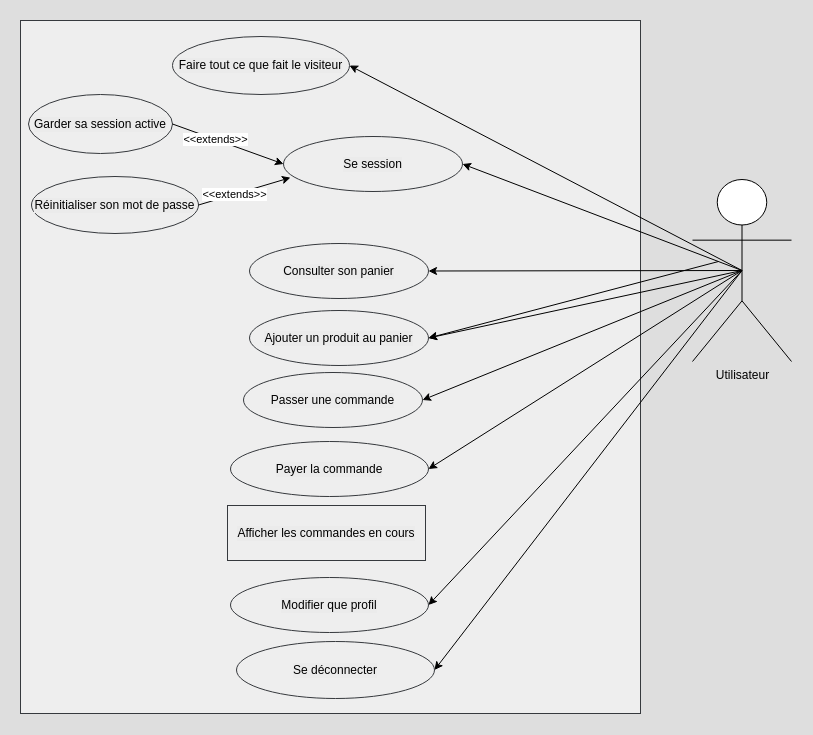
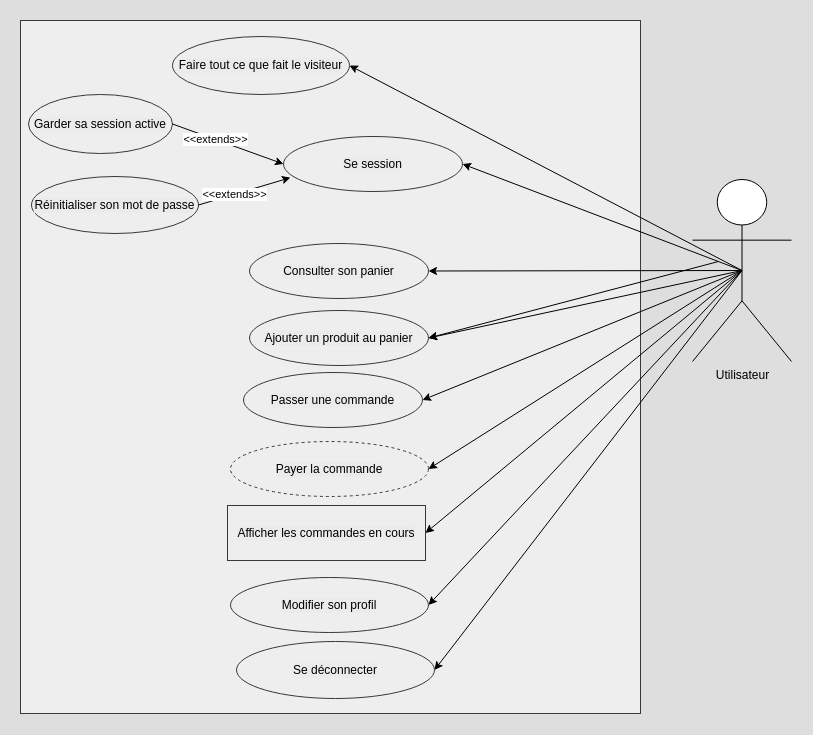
none -> (581, 404)
(330, 469) -> (330, 469)
(330, 606) -> (330, 606)
